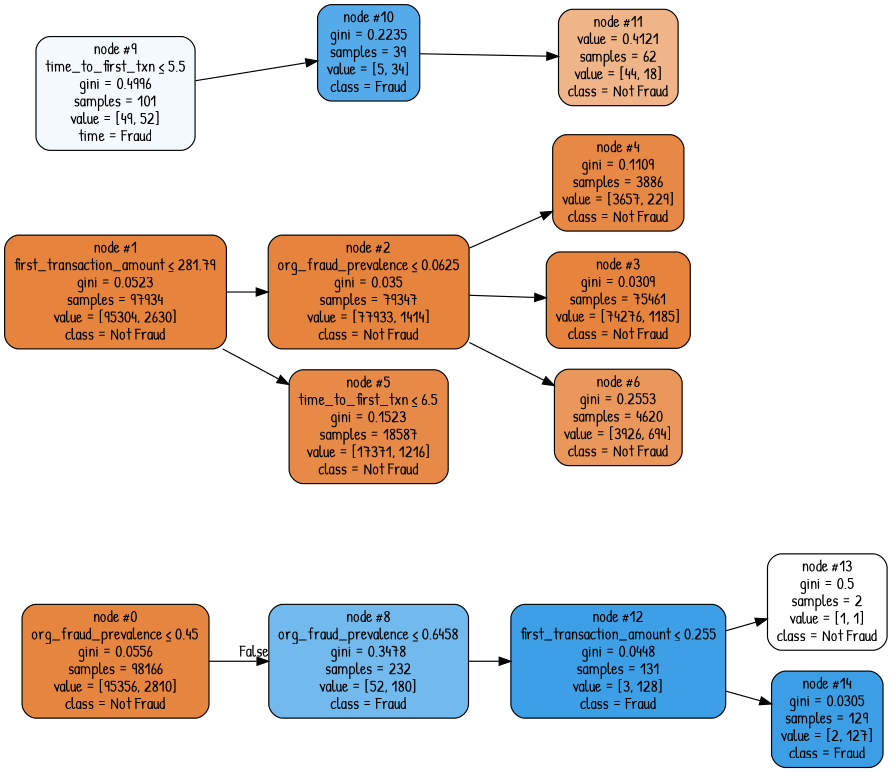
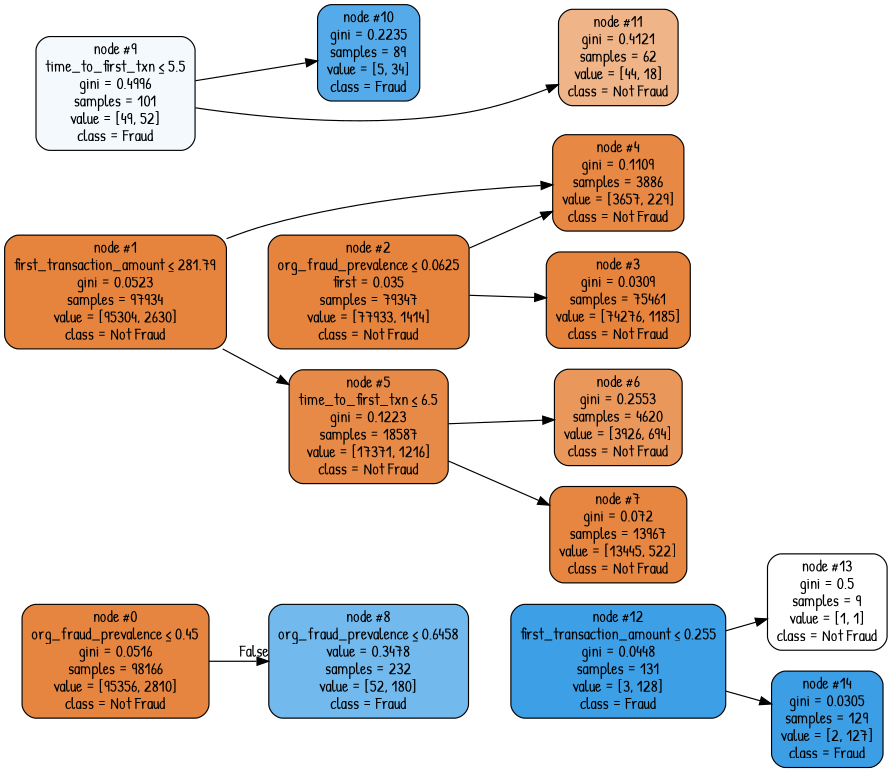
(618, 39) -> (618, 39)
(369, 52) -> (369, 52)
(483, 55) -> (373, 121)
(116, 136) -> (116, 136)
(369, 283) -> (369, 283)
(241, 292) -> (382, 201)
(507, 361) -> (496, 422)
(369, 417) -> (369, 417)
none -> (618, 535)
(827, 601) -> (827, 601)
(116, 652) -> (116, 652)
(369, 652) -> (369, 652)
(484, 661) -> none
